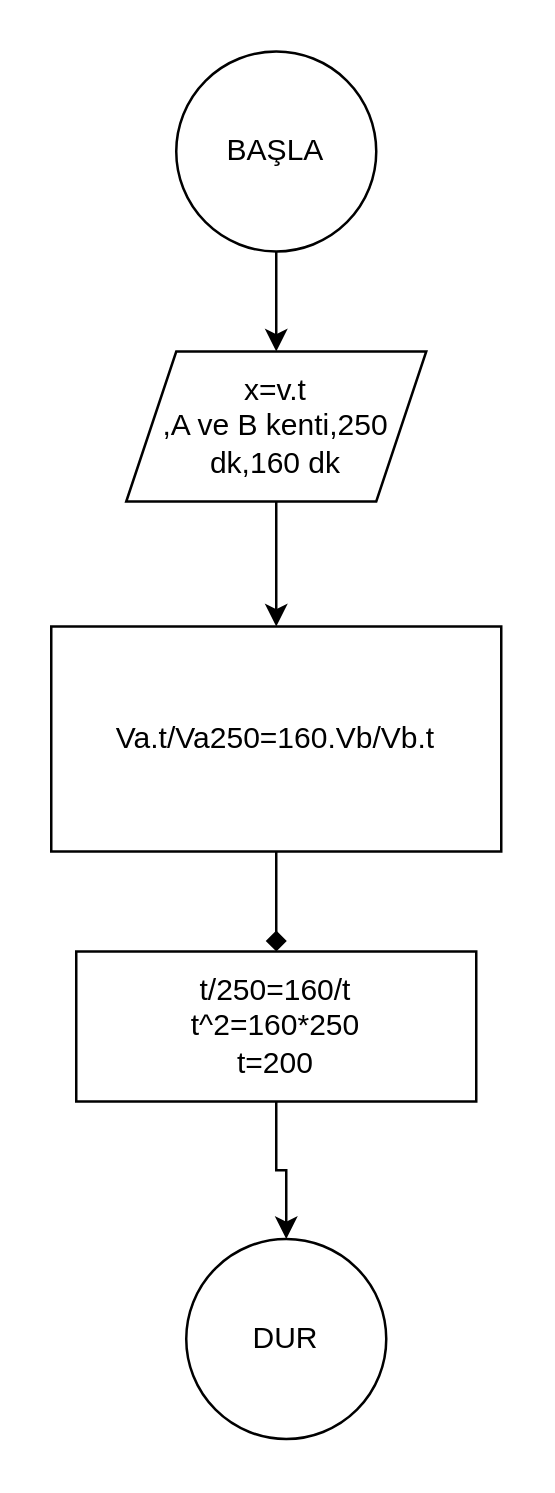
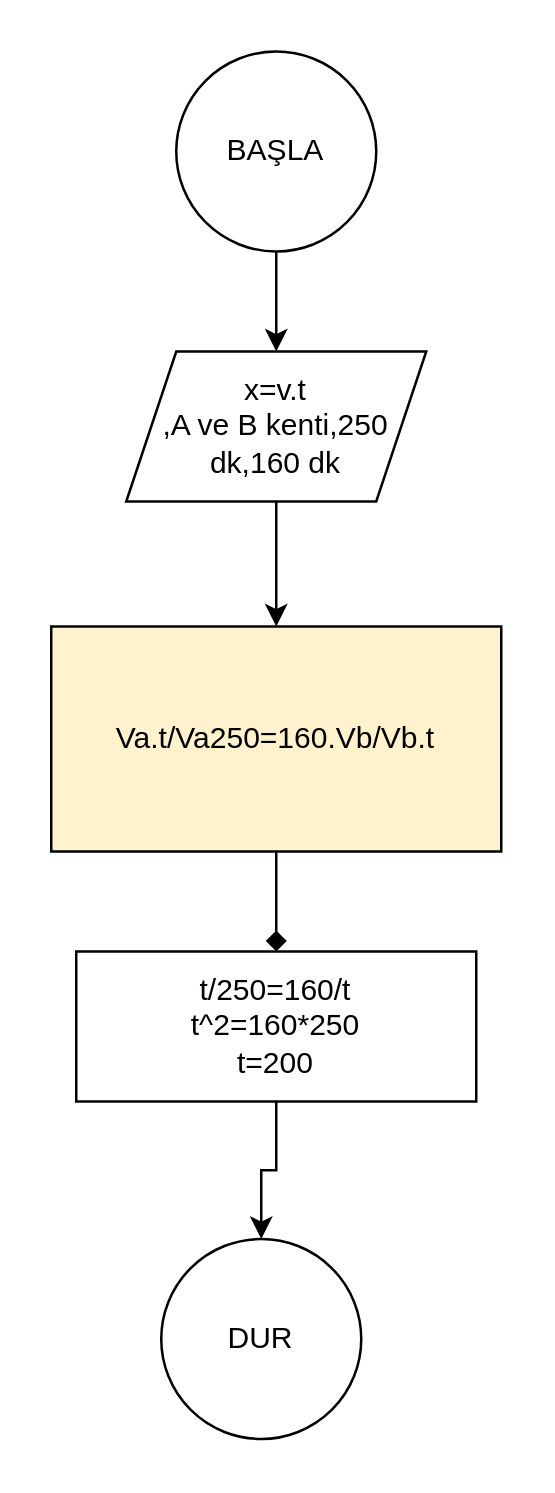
(276, 739) -> (276, 739)
(286, 1339) -> (261, 1339)
